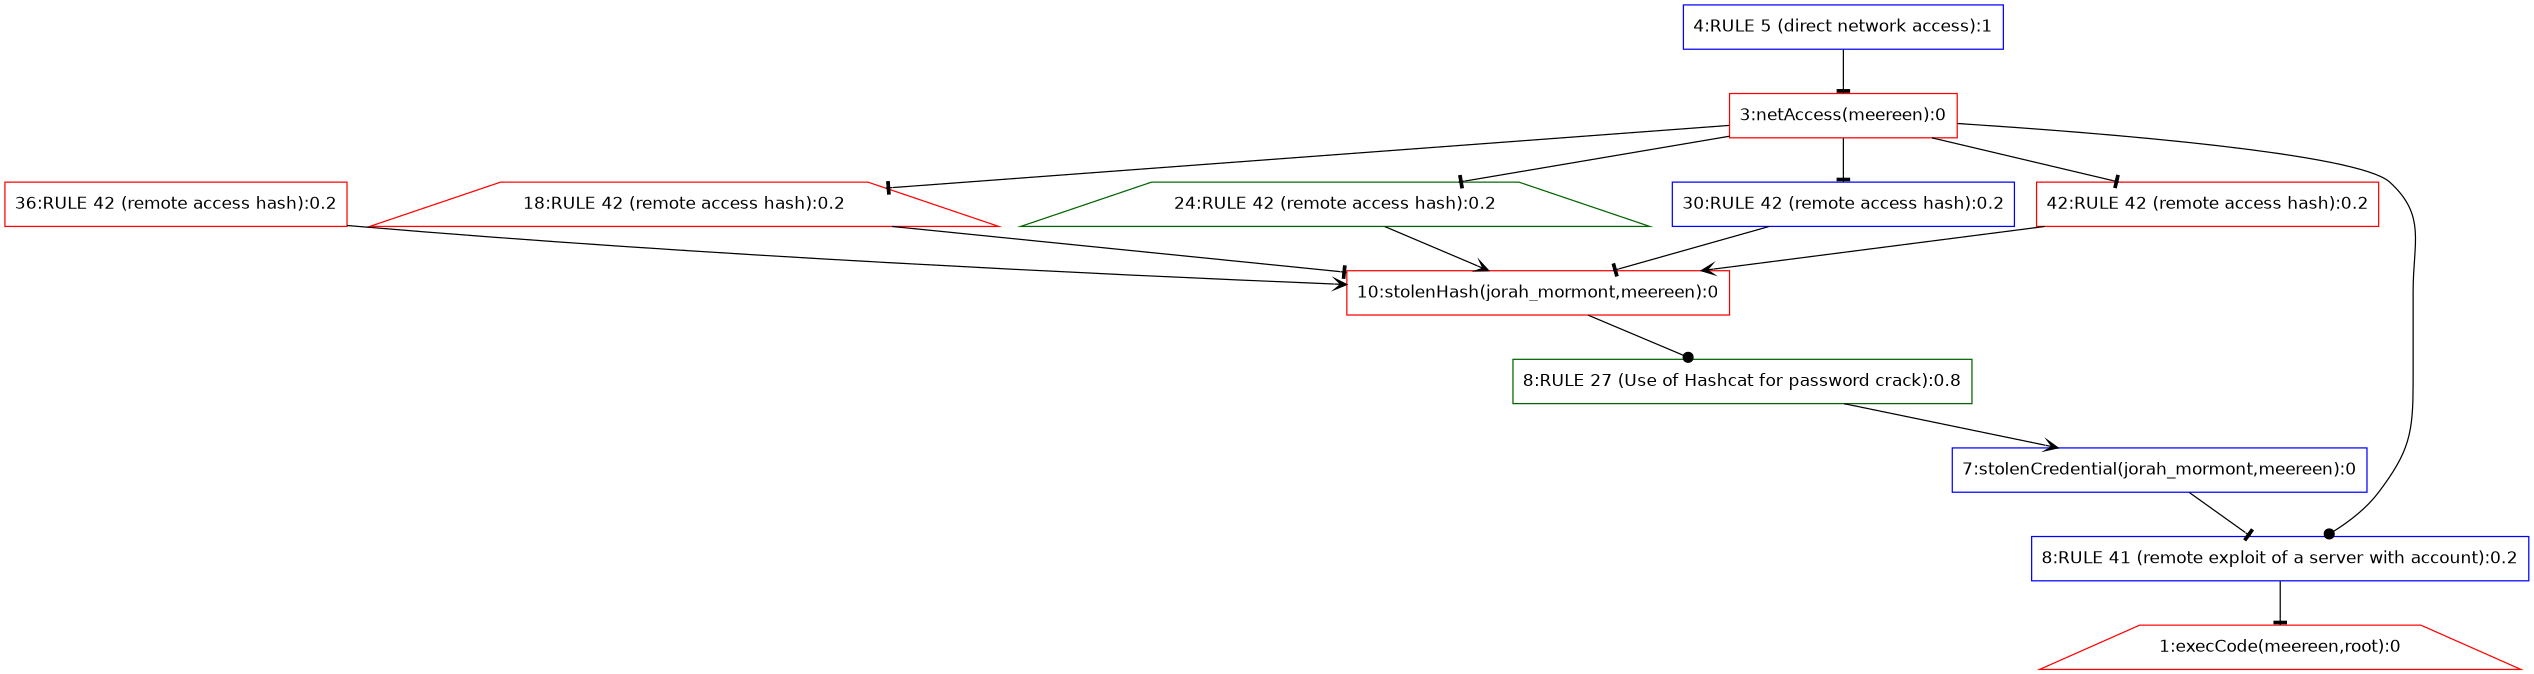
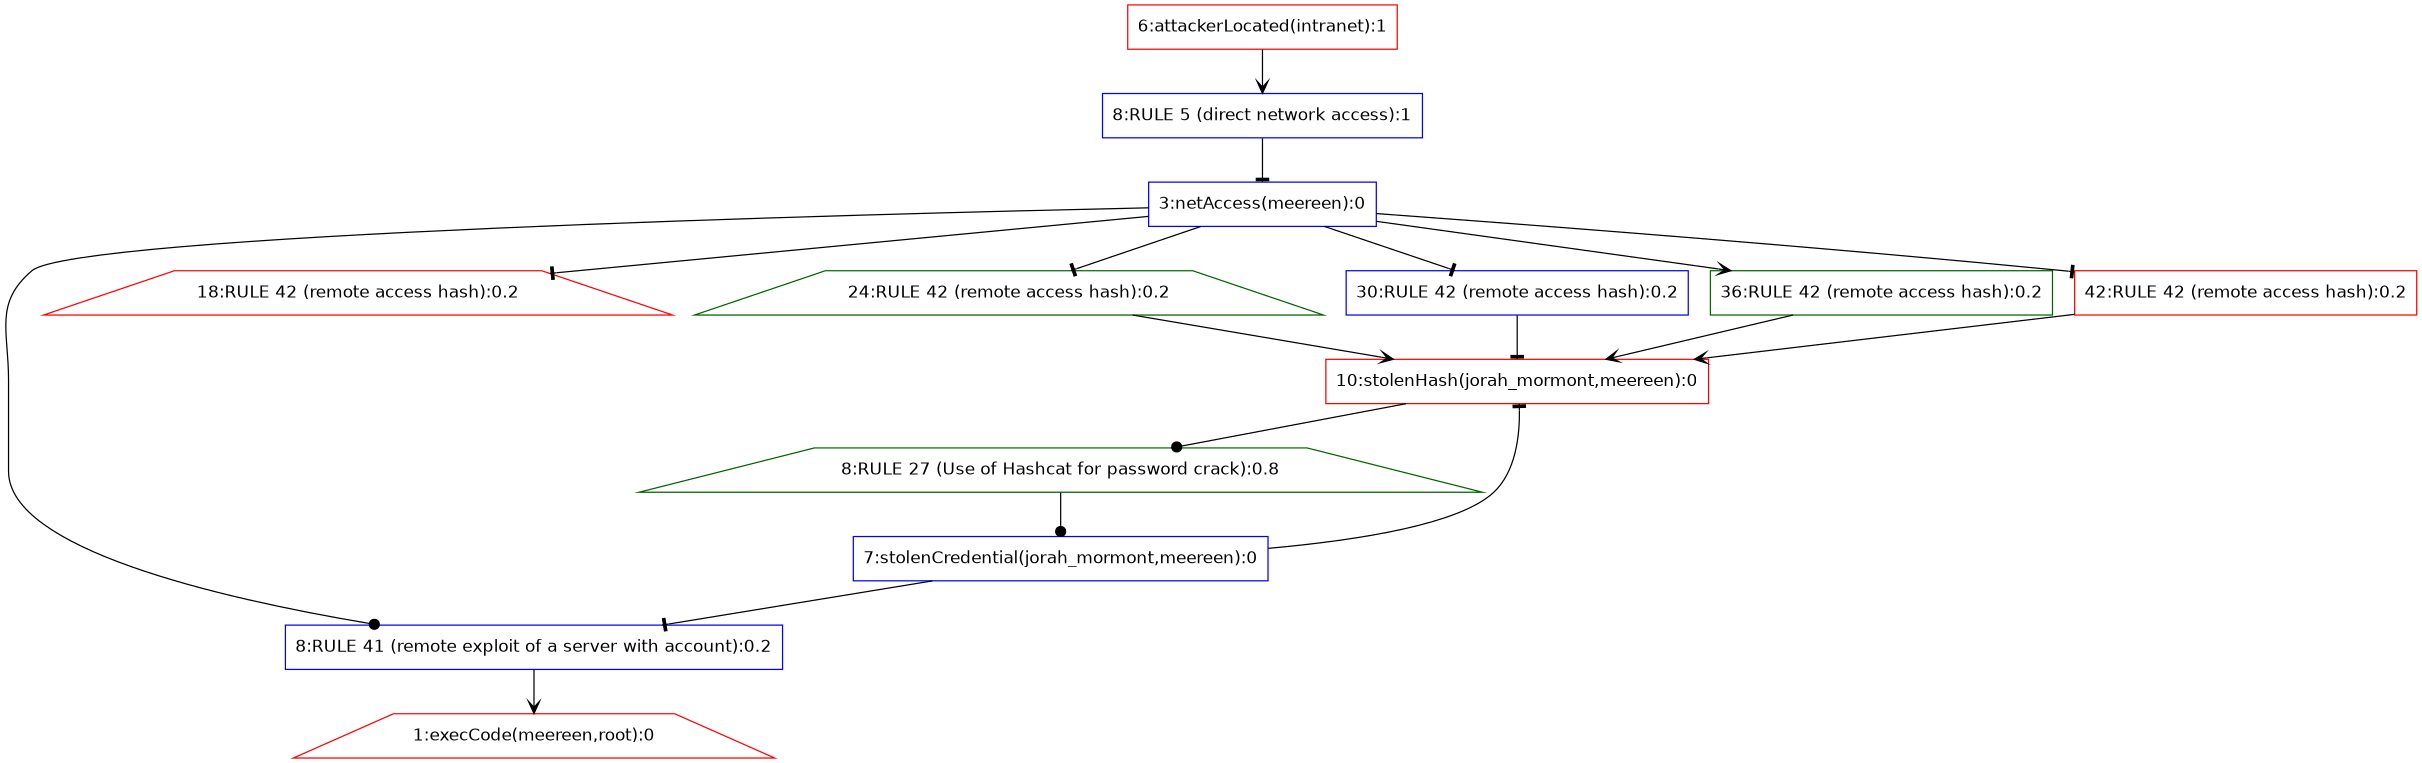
none -> (1262, 27)
(1843, 27) -> (1262, 116)
(1843, 116) -> (1262, 204)
(176, 204) -> (1881, 293)
none -> (1547, 245)
(1116, 249) -> (1428, 523)
(1742, 381) -> (1061, 470)
(1945, 424) -> (1061, 510)
(2280, 600) -> (534, 686)
